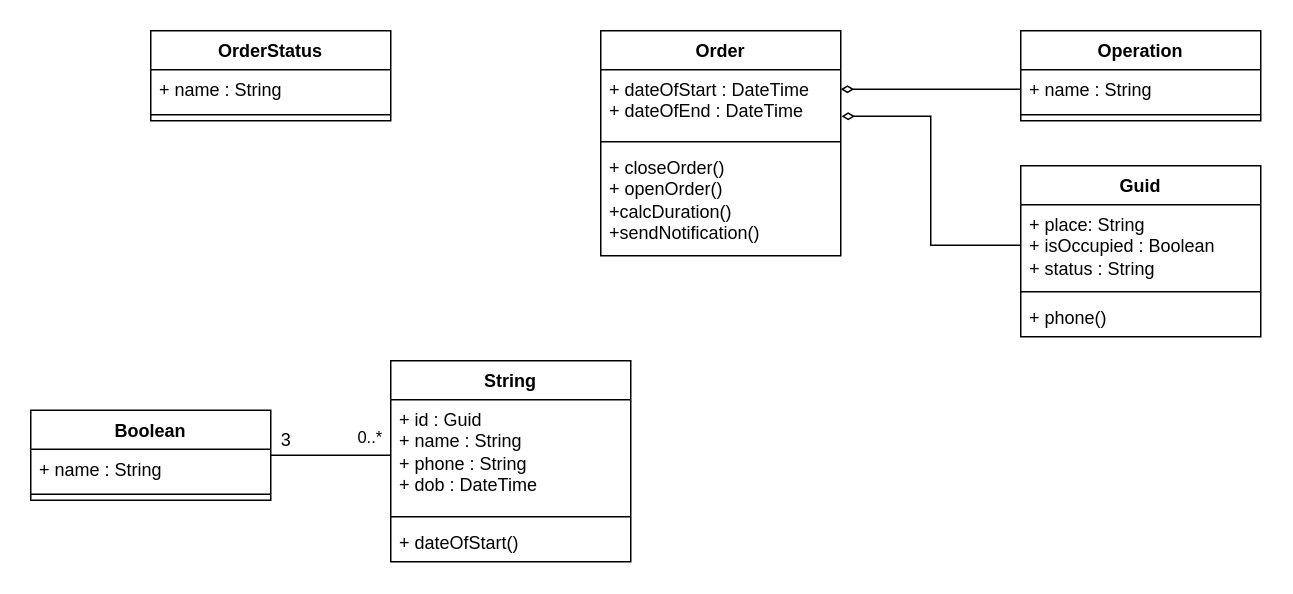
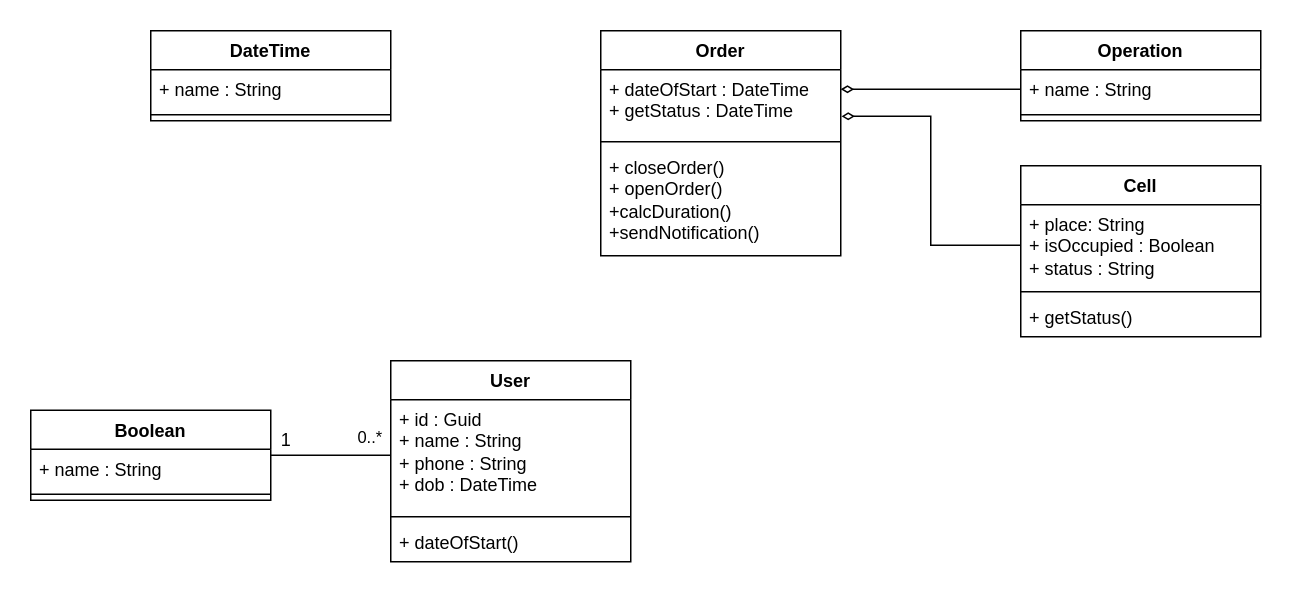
(271, 52) -> (271, 52)
(719, 102) -> (719, 102)
(1141, 187) -> (1141, 187)
(1073, 319) -> (1093, 319)
(511, 382) -> (511, 382)
(287, 440) -> (287, 440)
